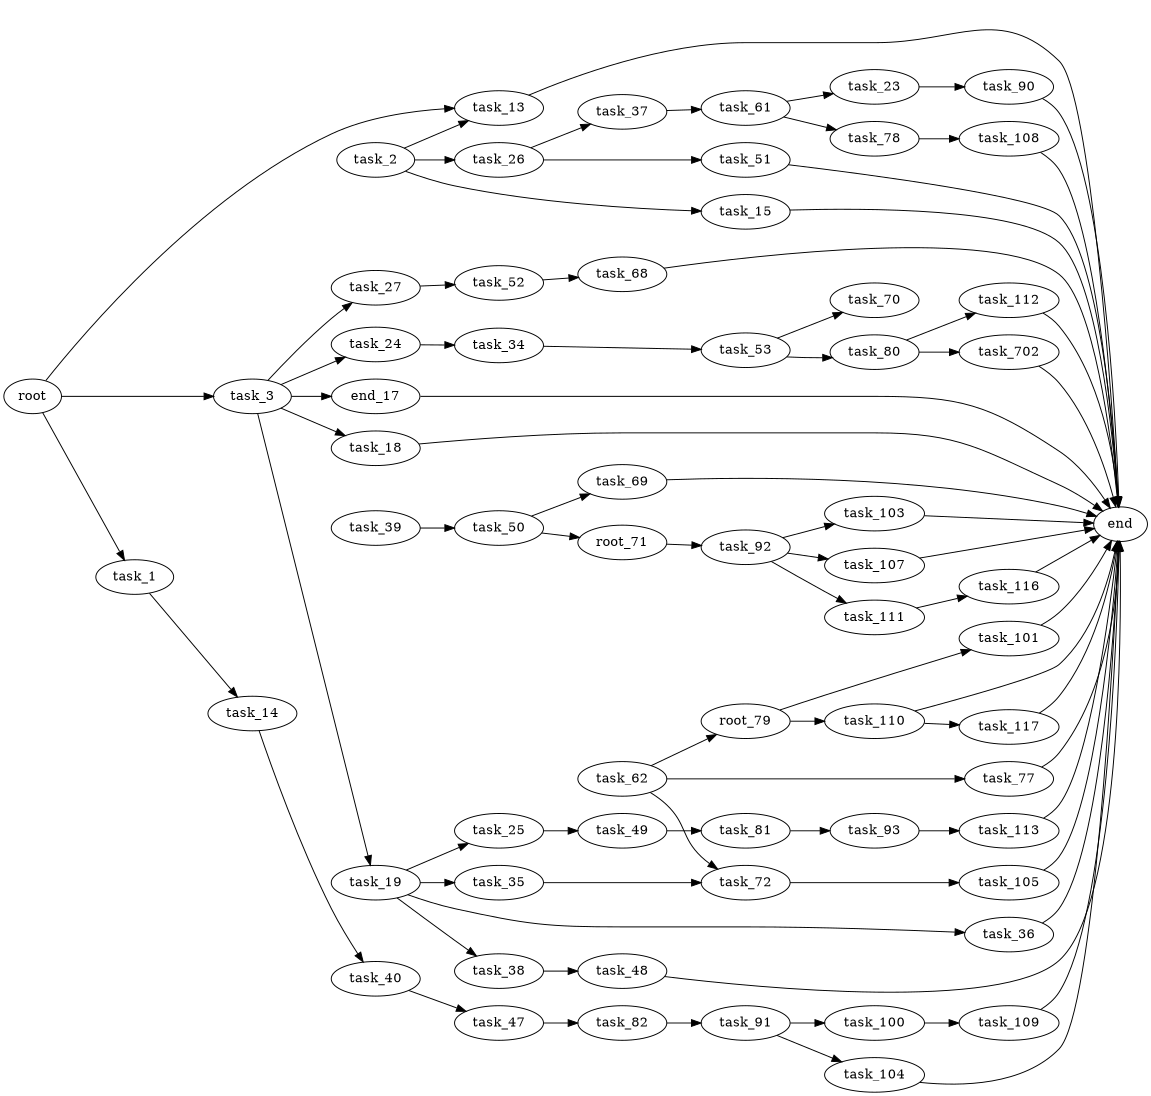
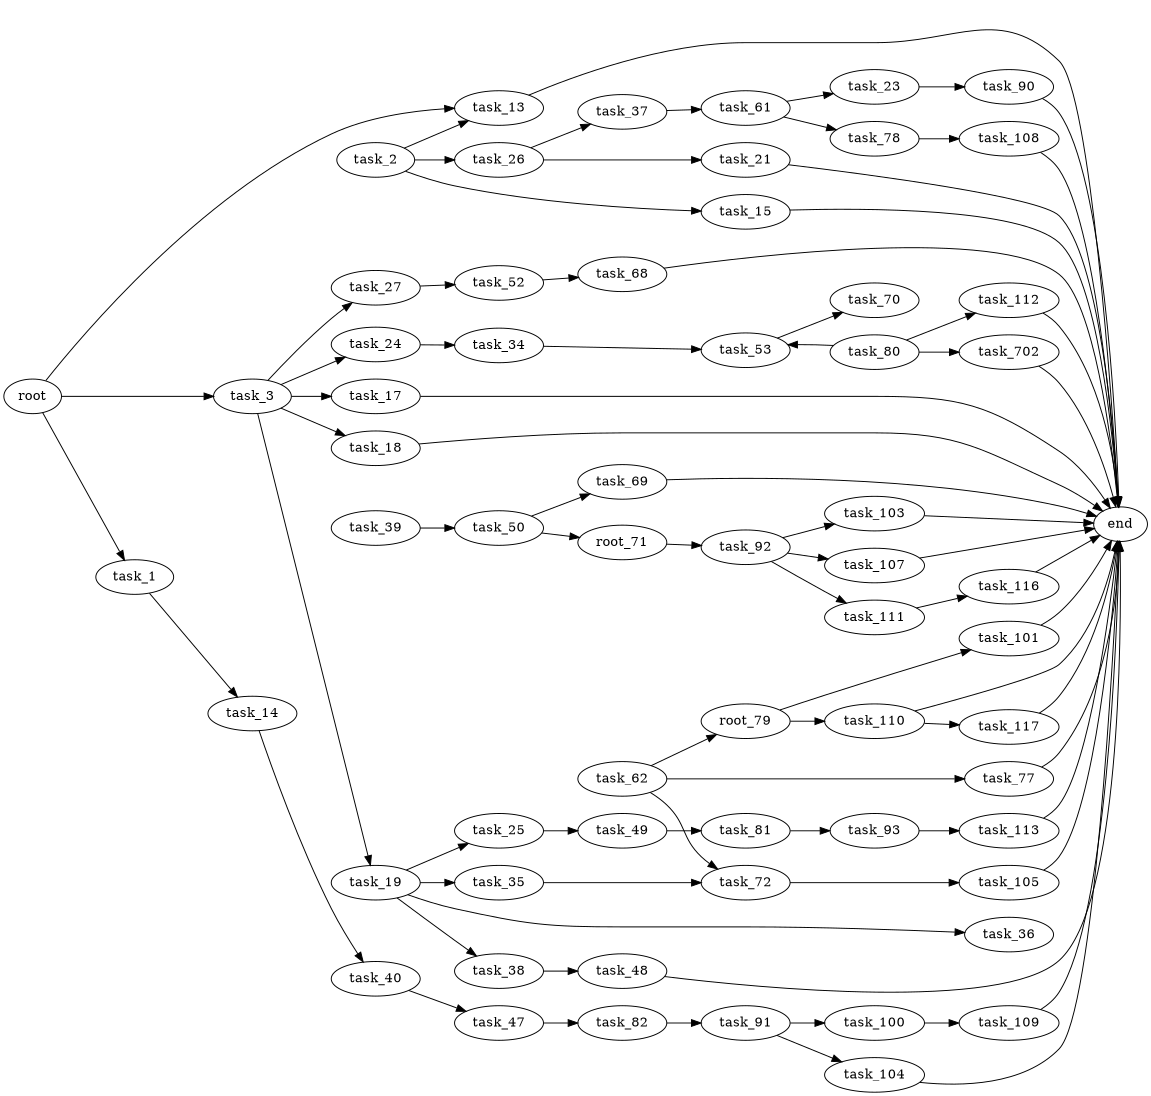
(746, 160) -> (746, 160)
(805, 358) -> (816, 345)
(376, 396) -> (376, 396)
(1099, 763) -> none
